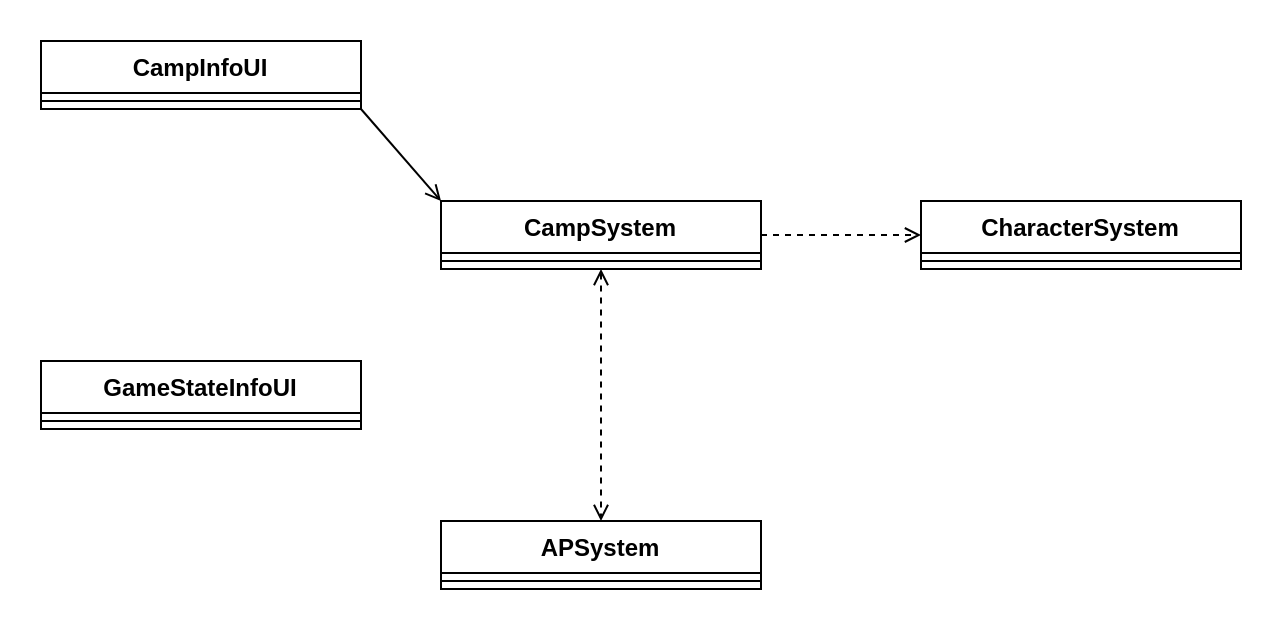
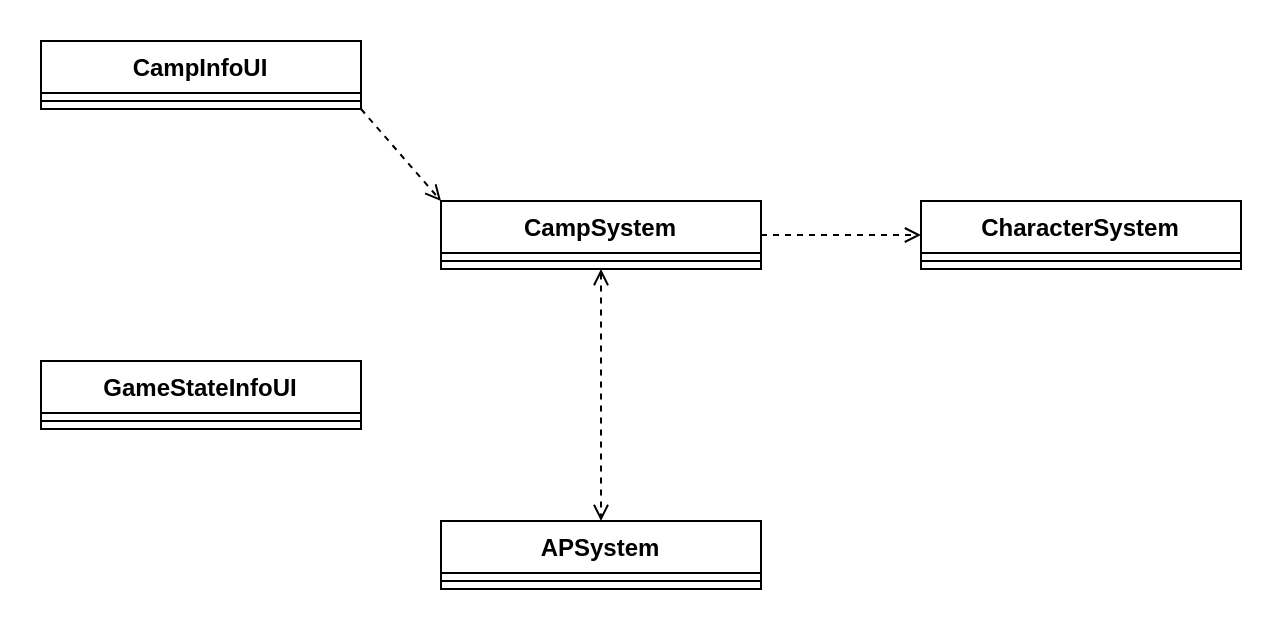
(401, 154) -> (401, 154)
